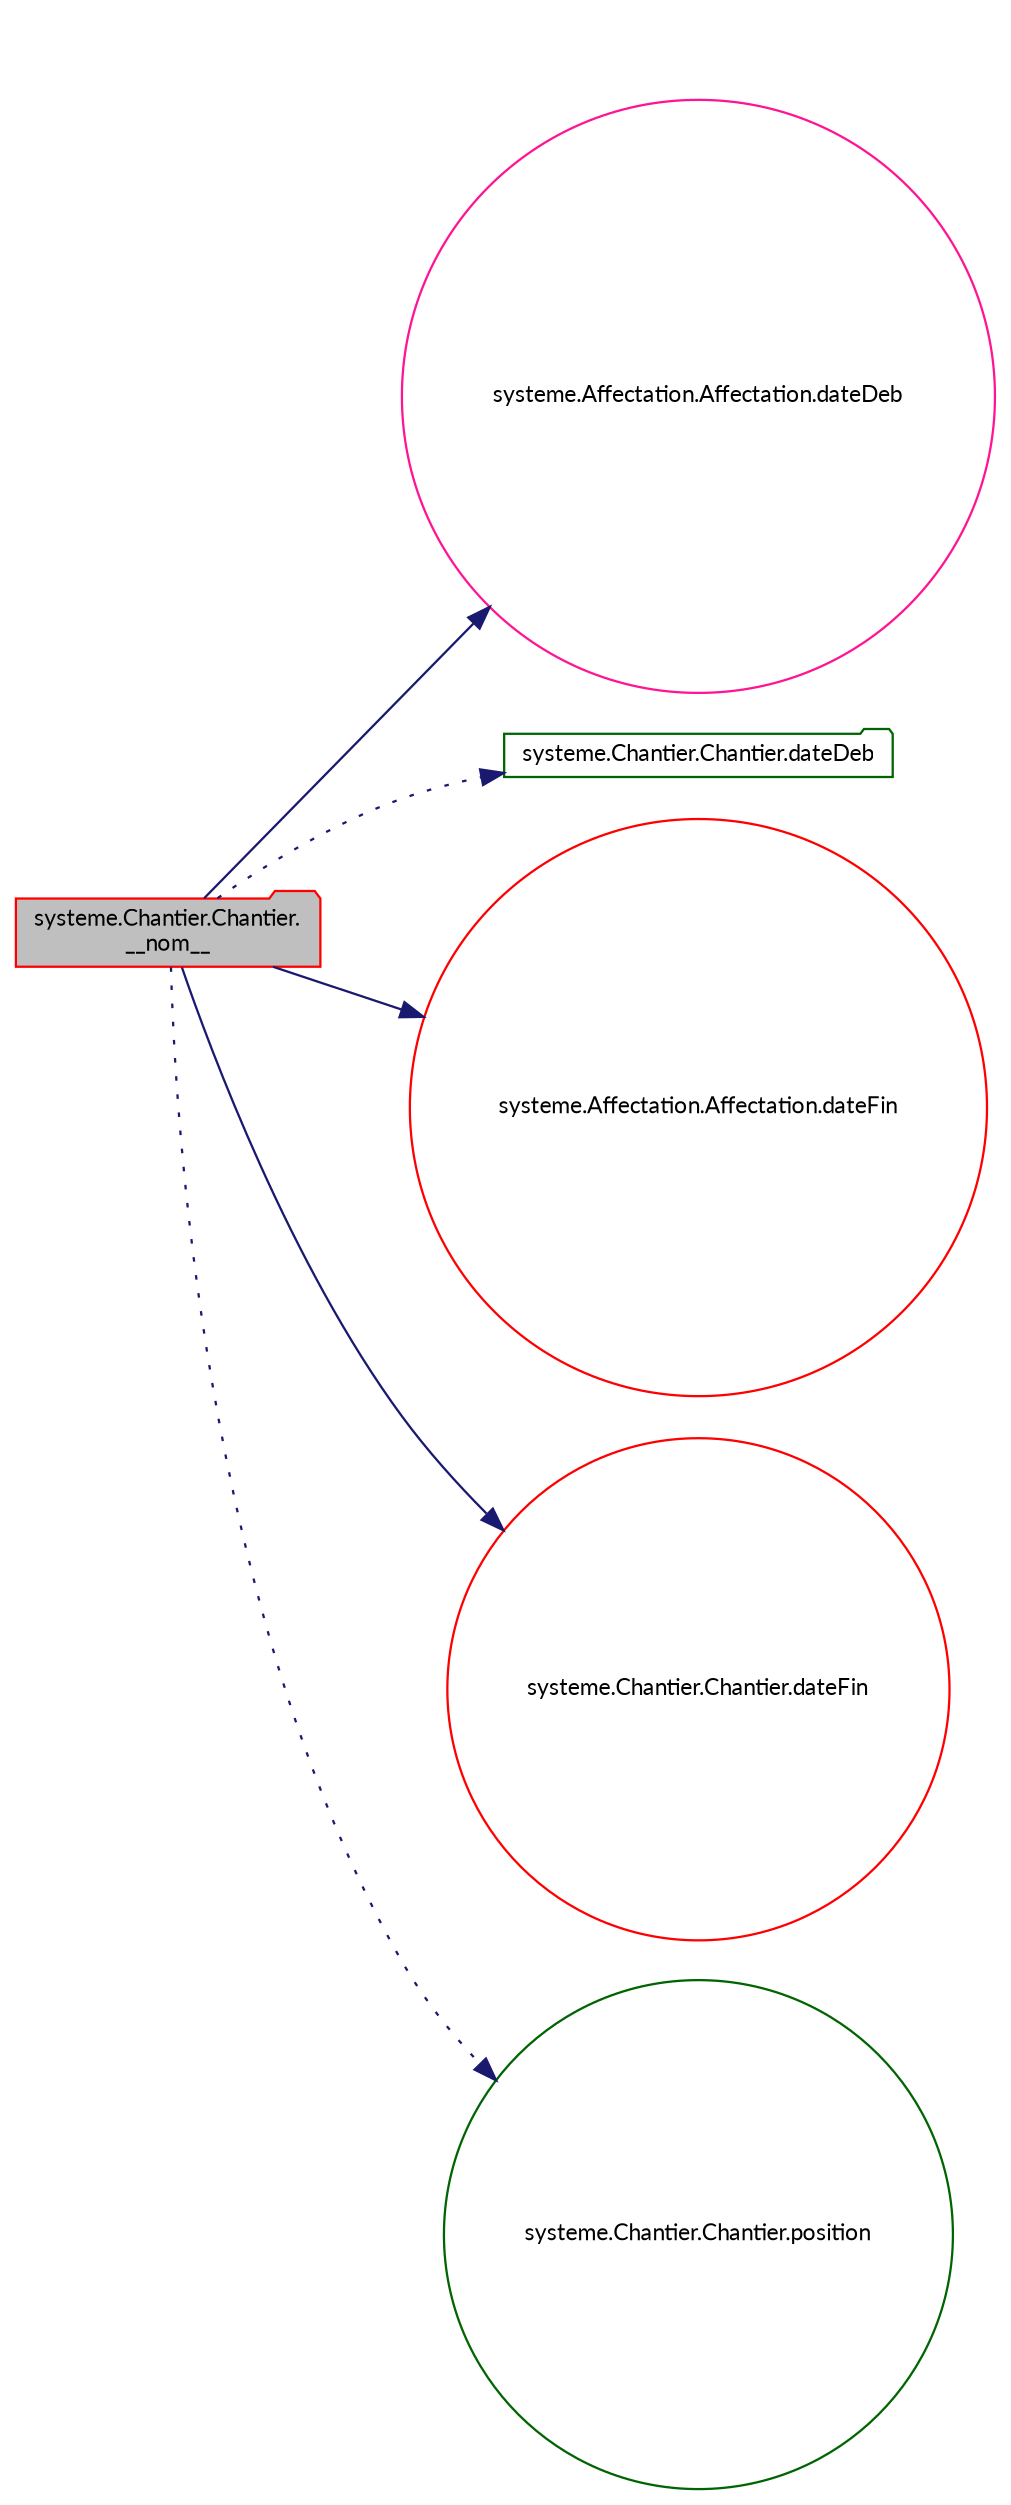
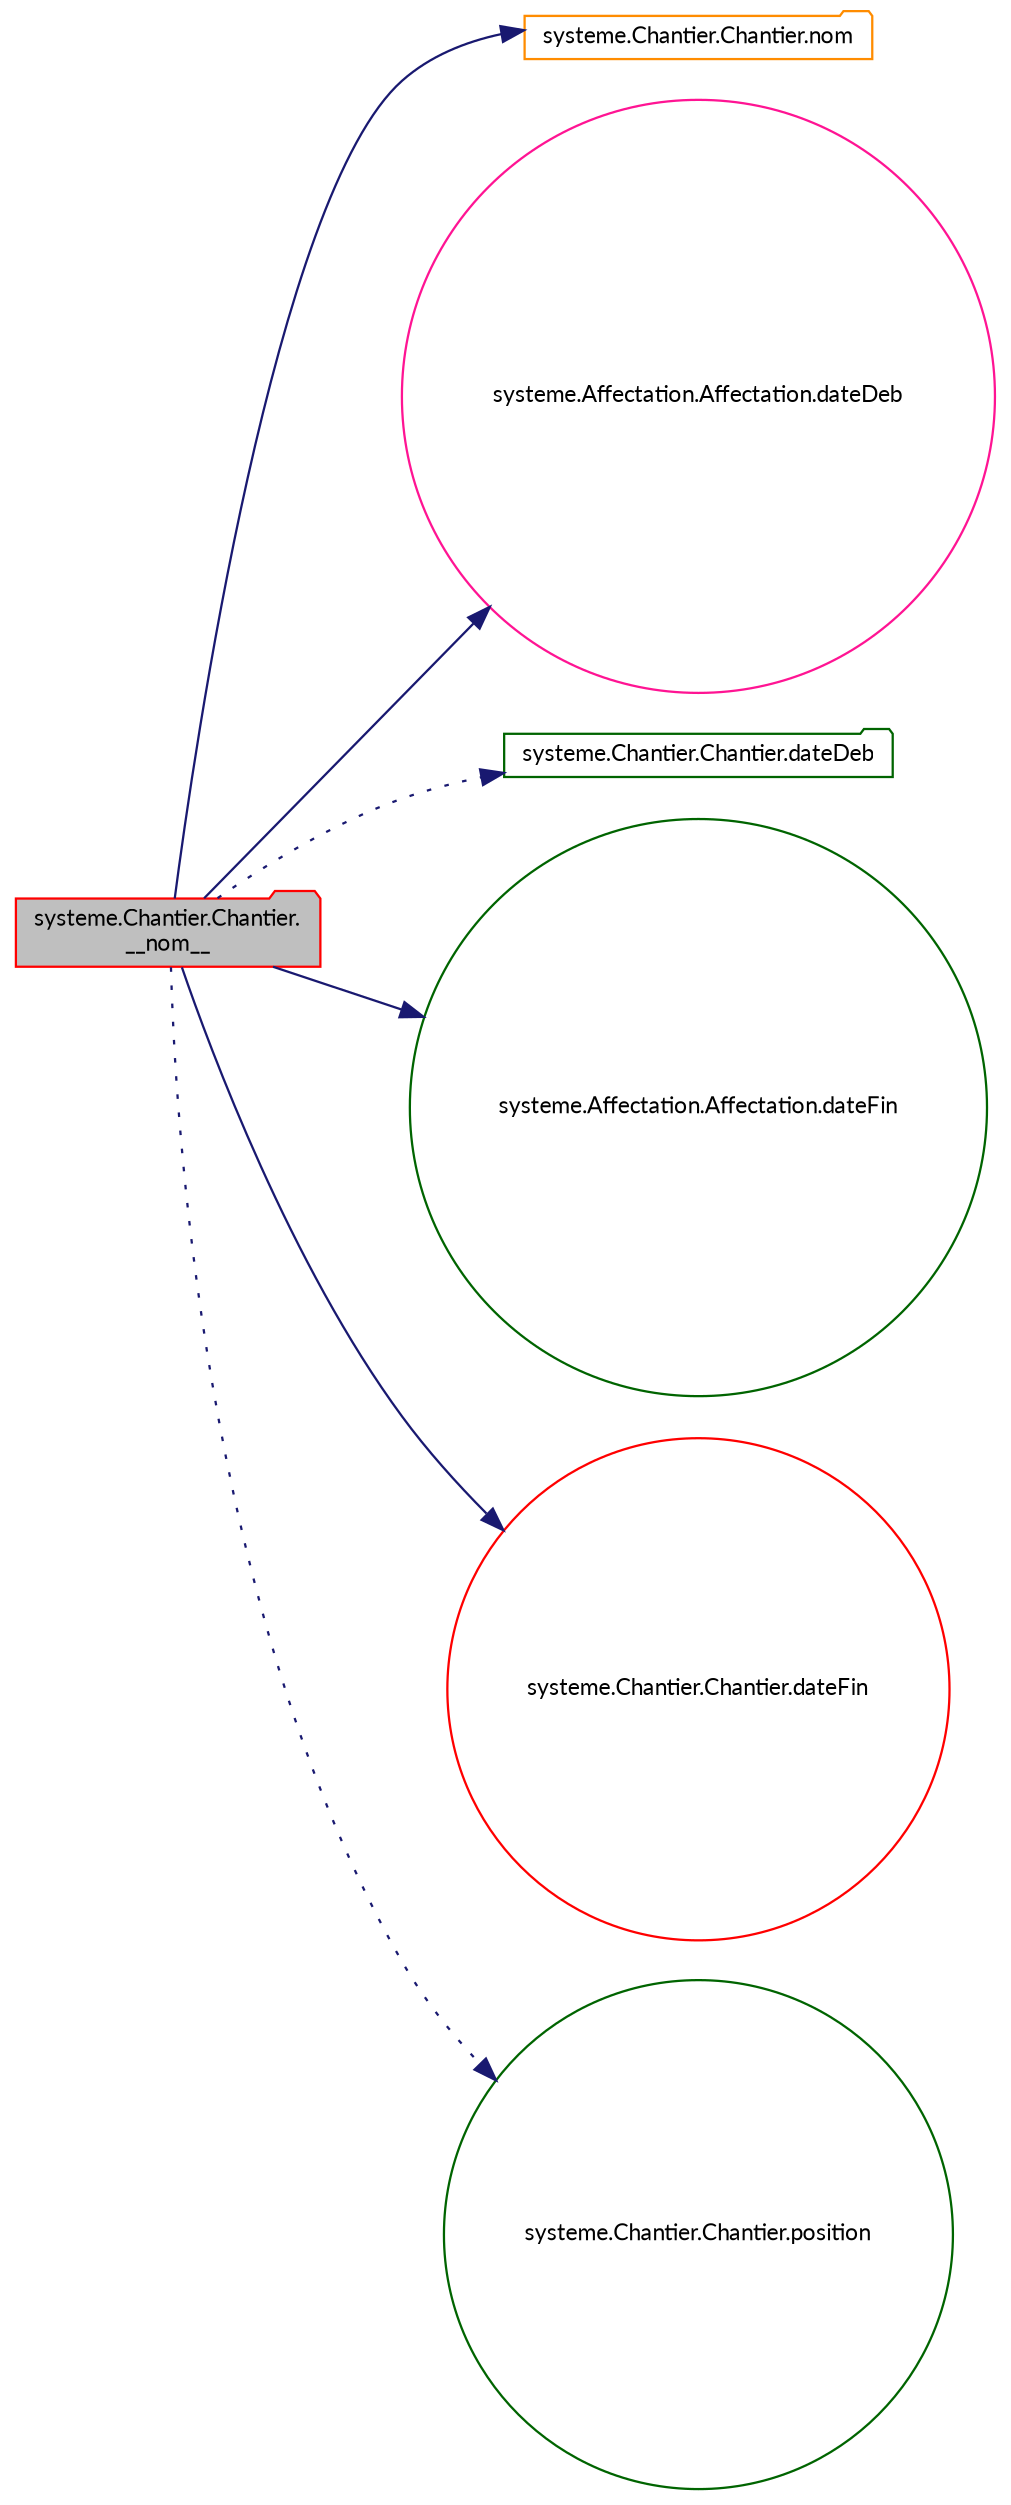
none -> (698, 38)
(698, 1108) -> (698, 1108)
